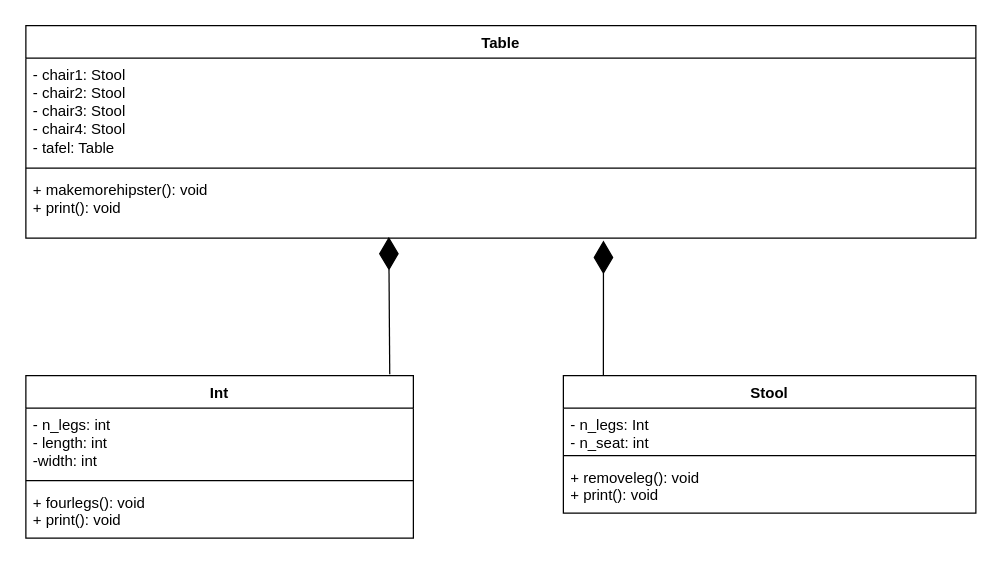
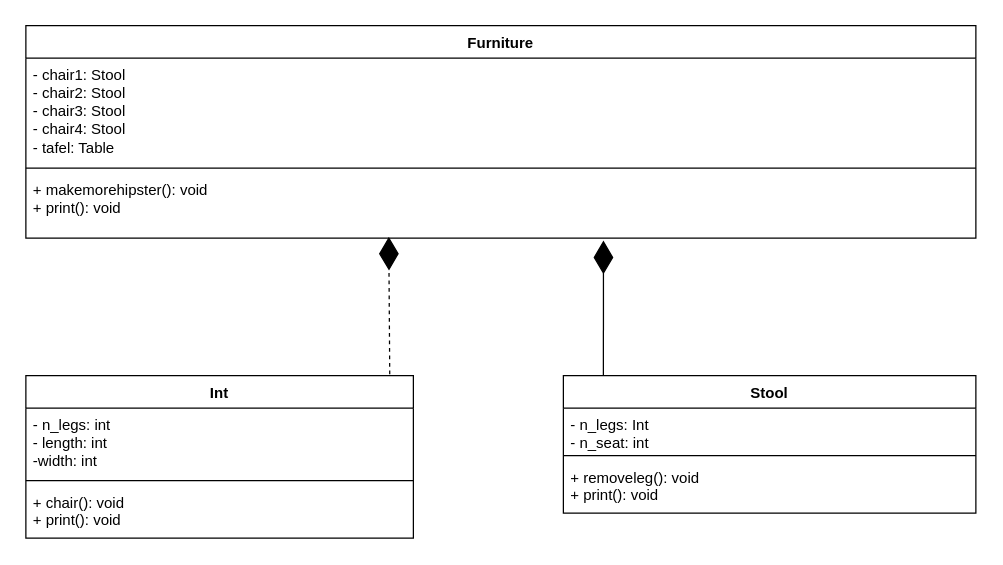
(501, 43) -> (501, 43)
(389, 321) -> (389, 321)
(99, 512) -> (86, 512)
